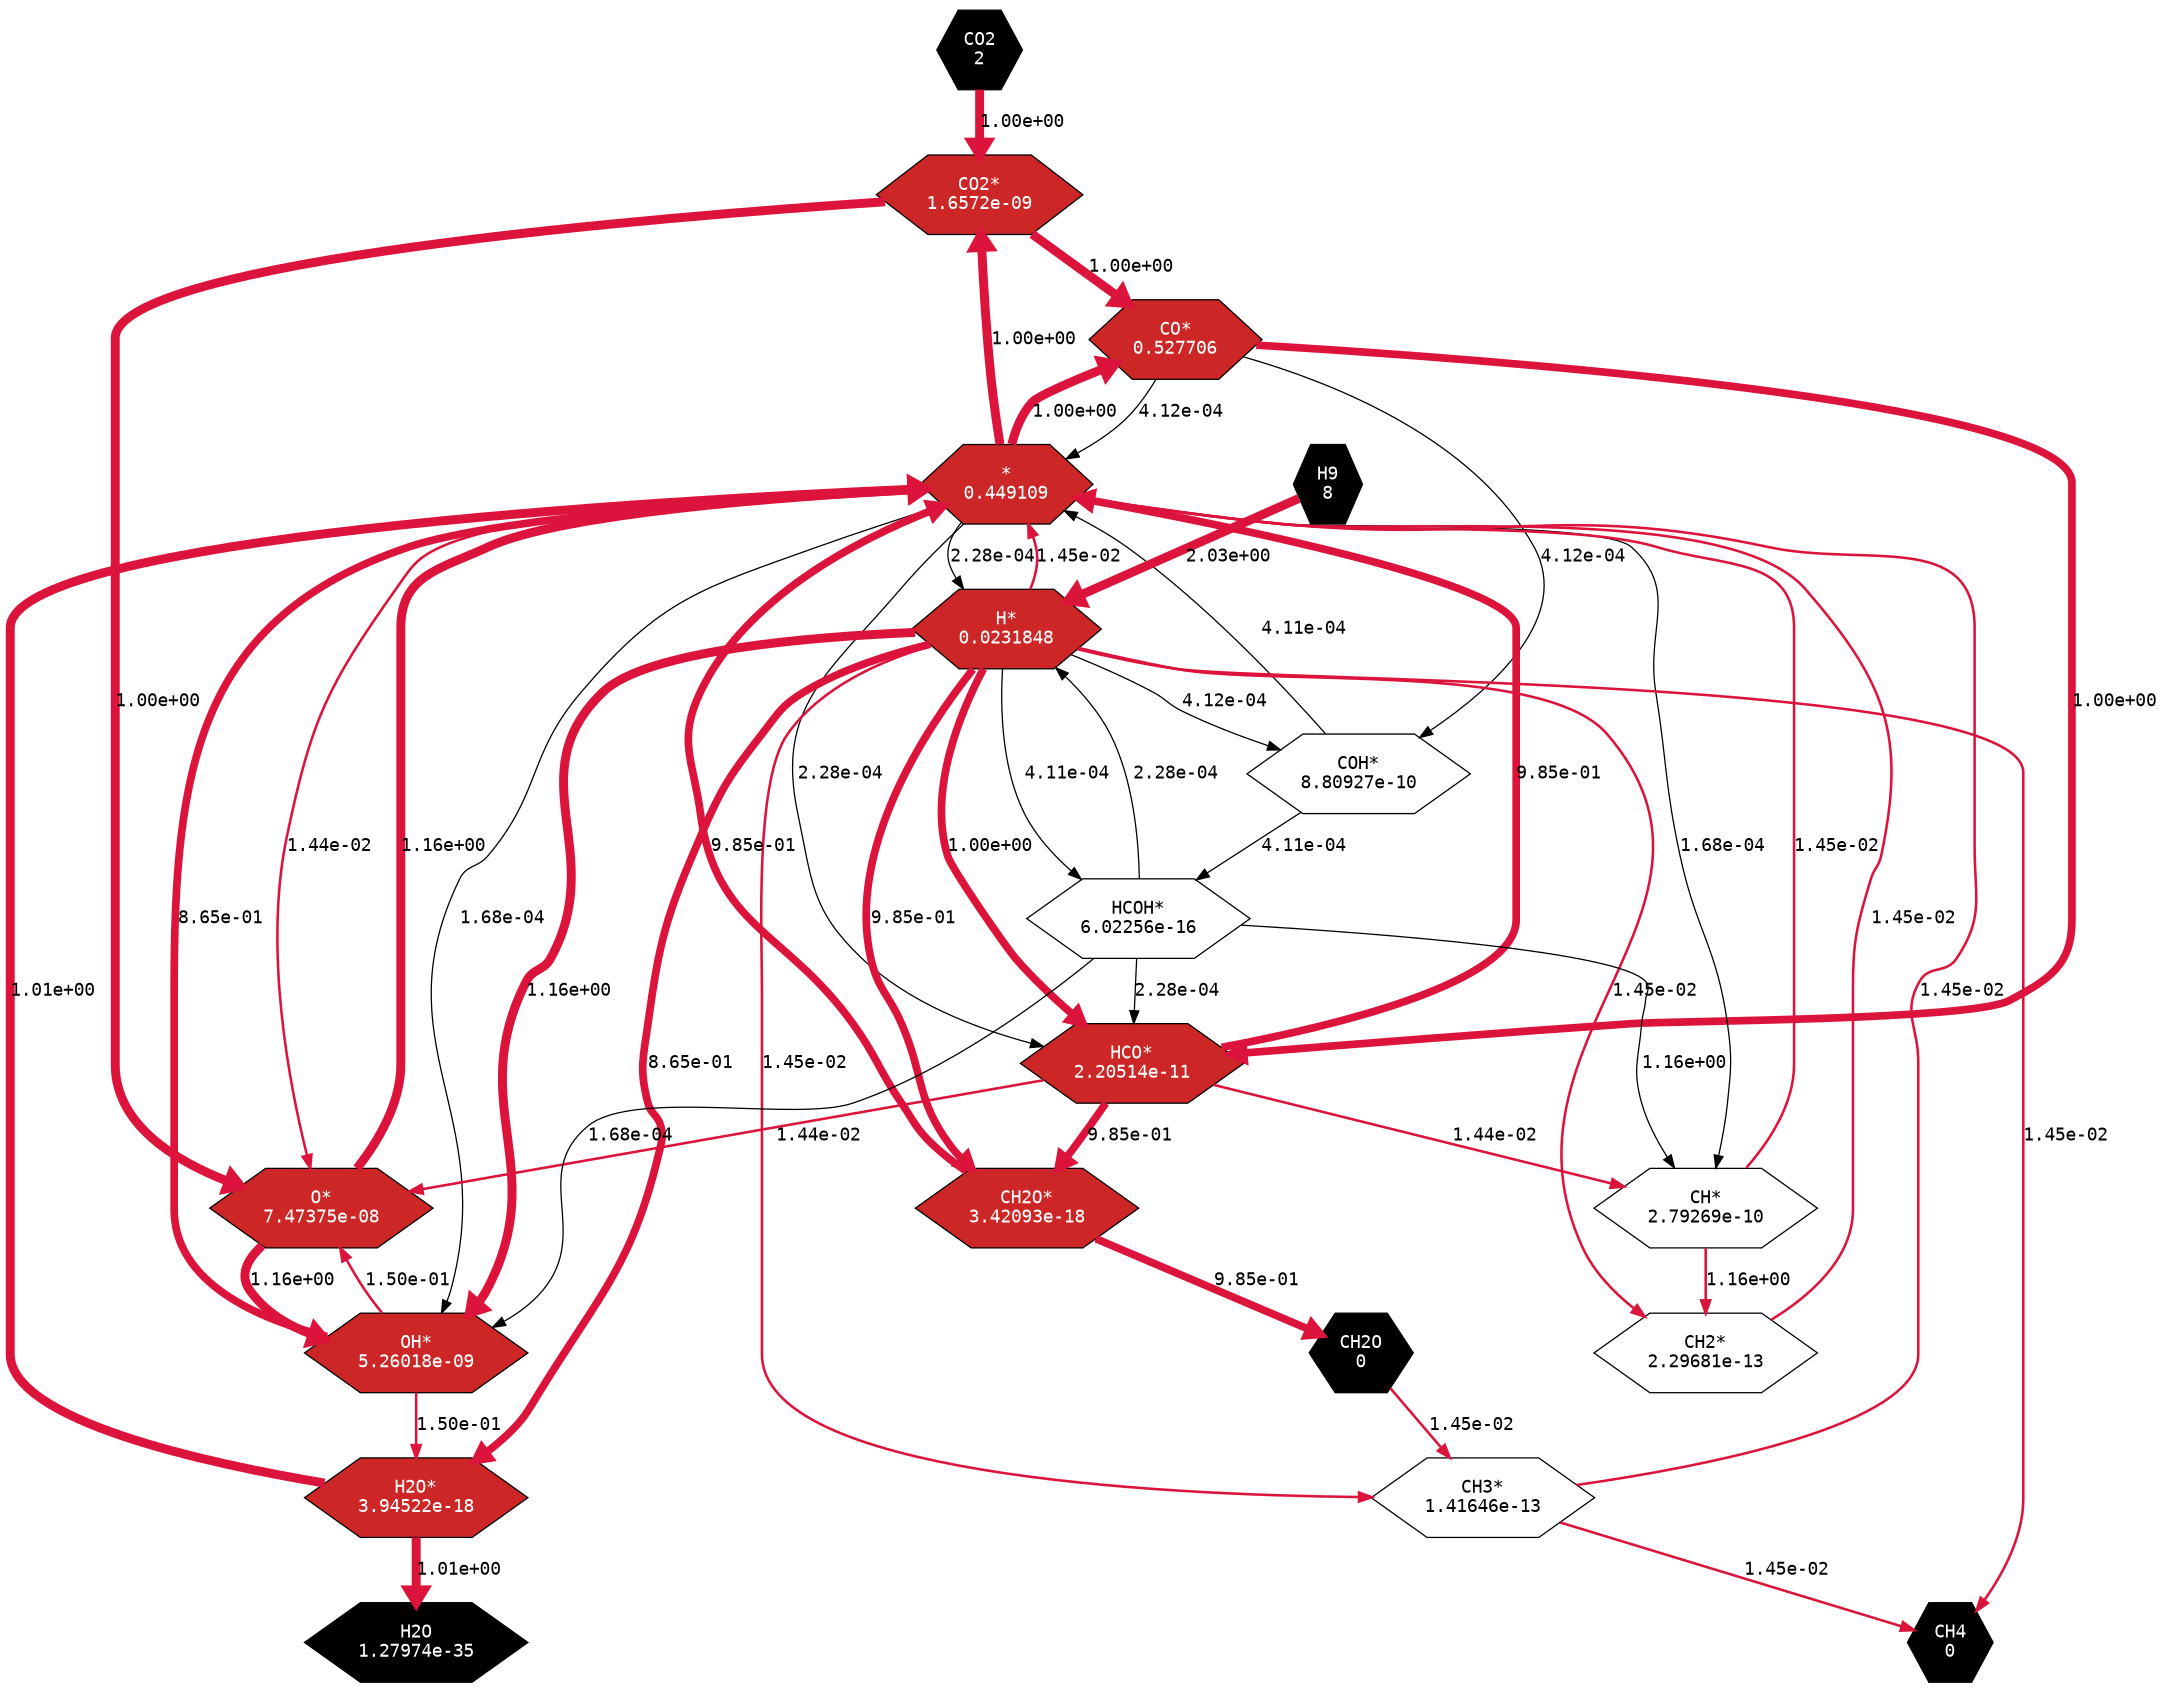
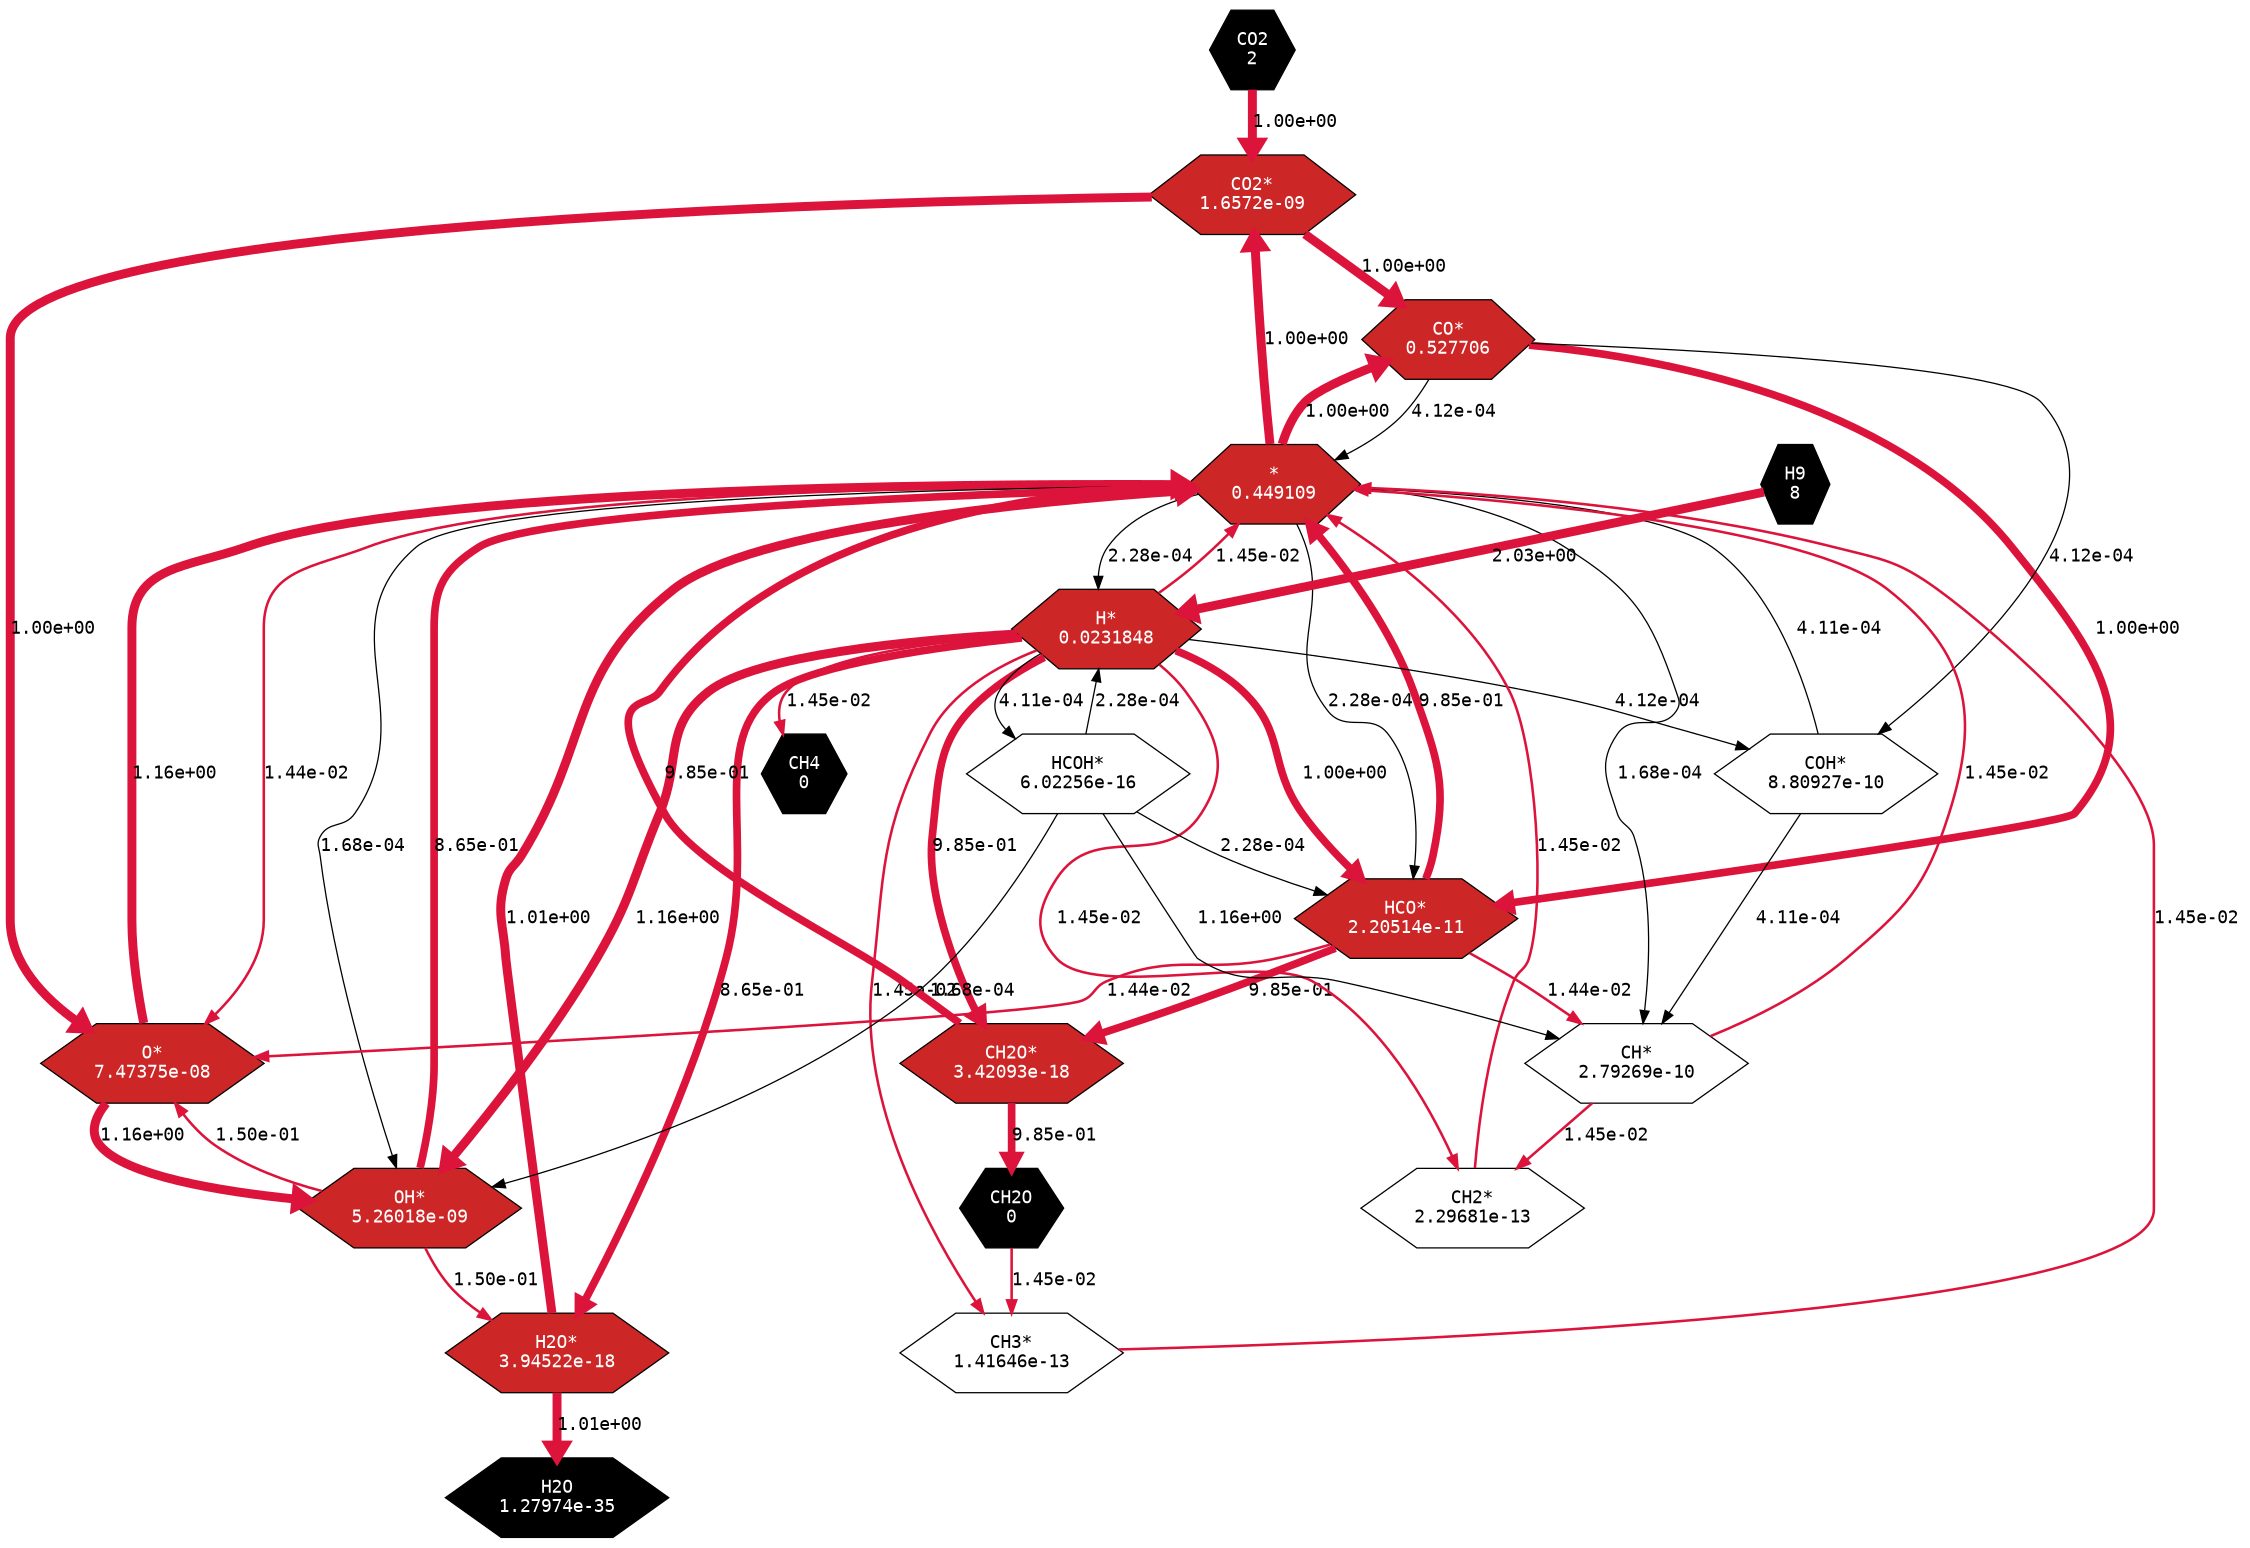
(1254, 843) -> (1735, 913)
(1749, 1280) -> (1606, 1136)
(1731, 1574) -> none
